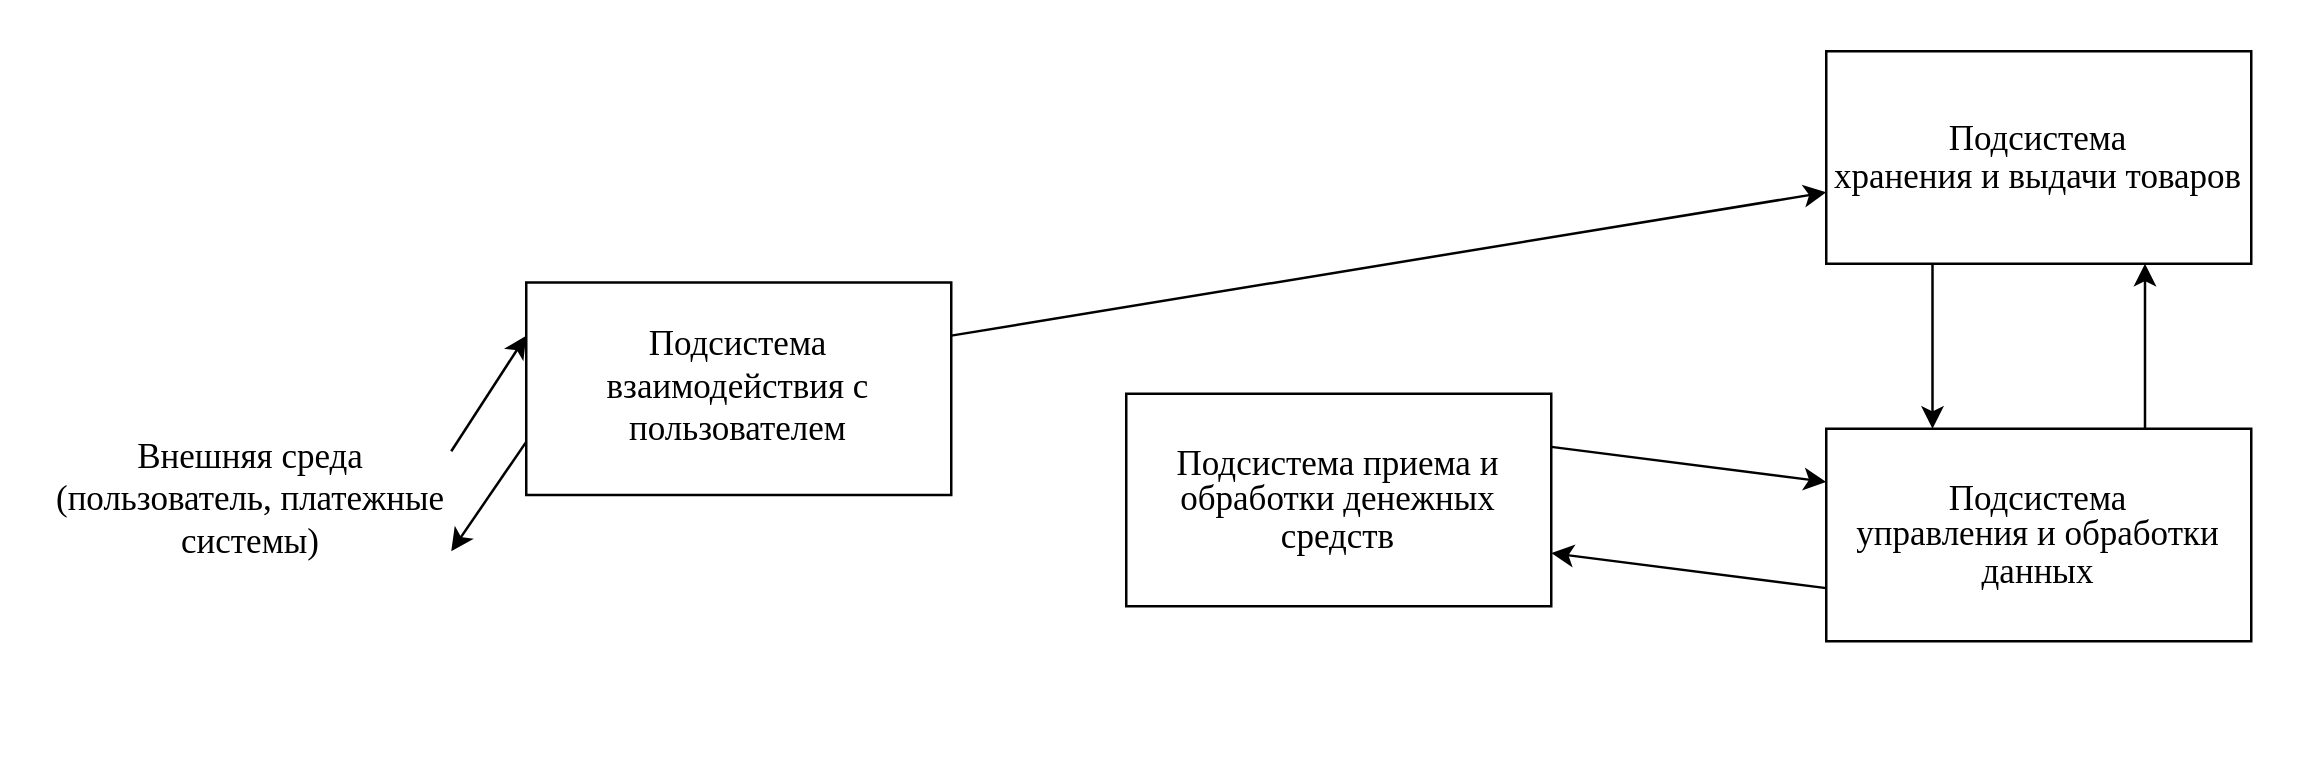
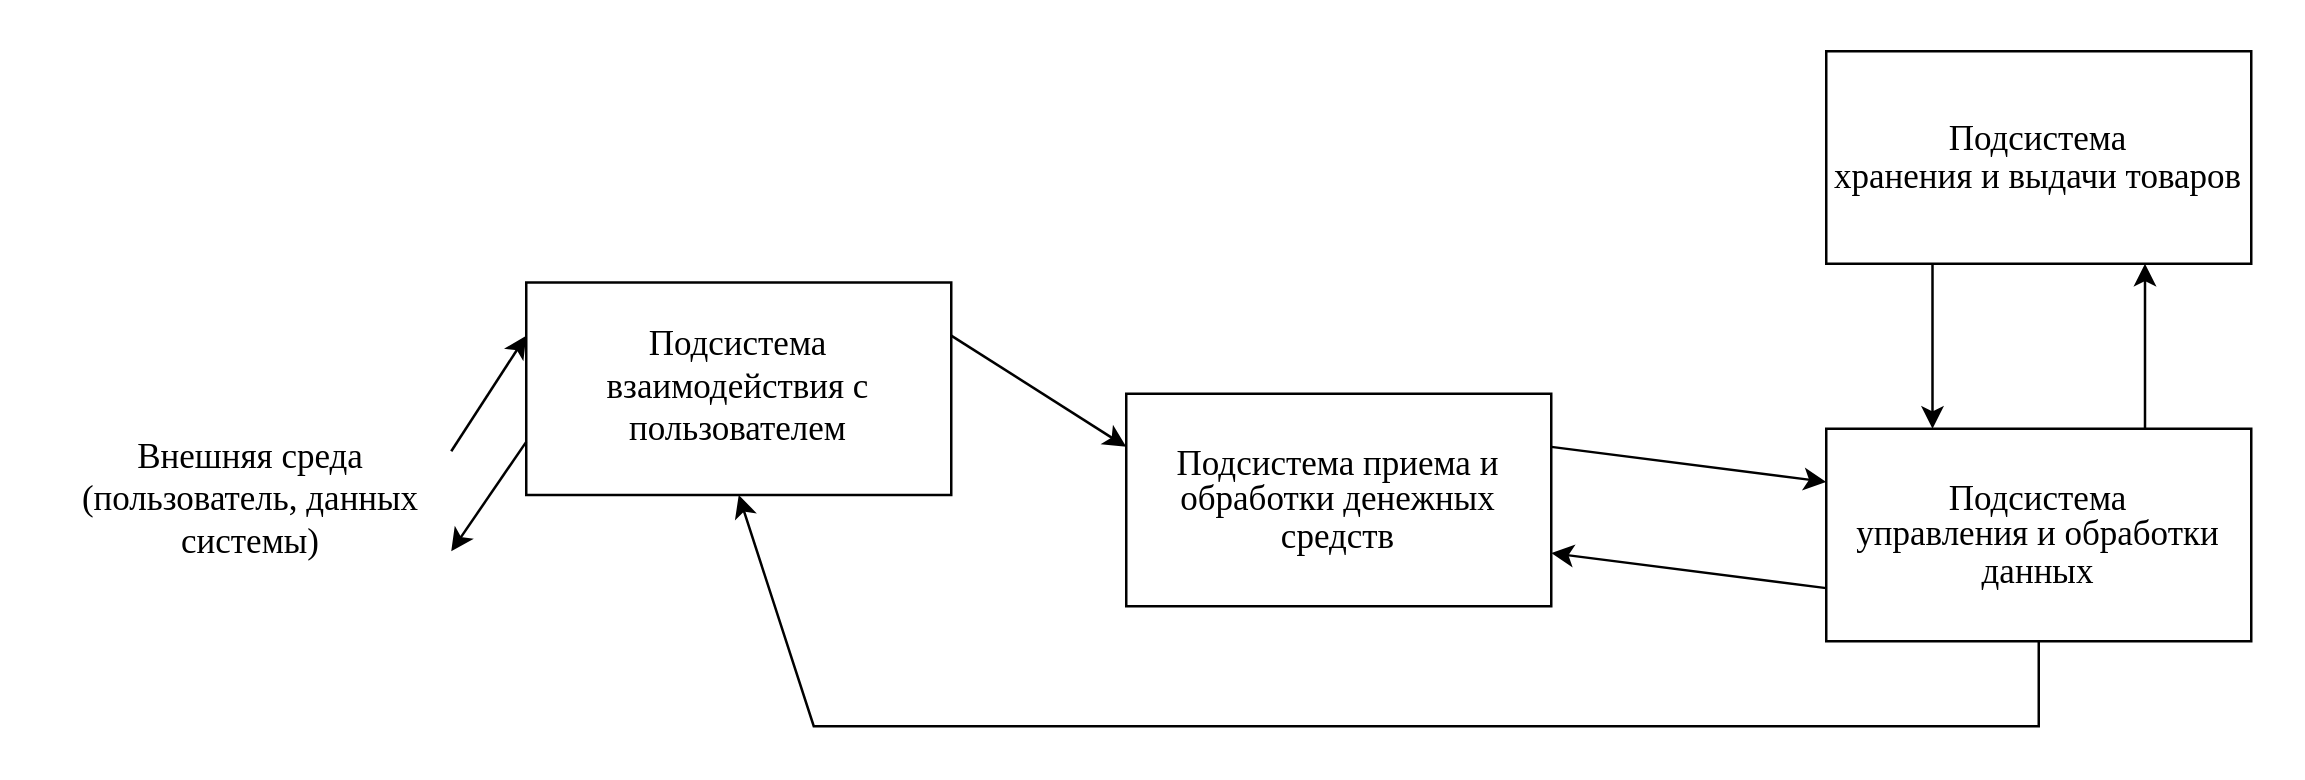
(1381, 265) -> (1032, 387)
(251, 501) -> (251, 501)
none -> (1356, 726)
